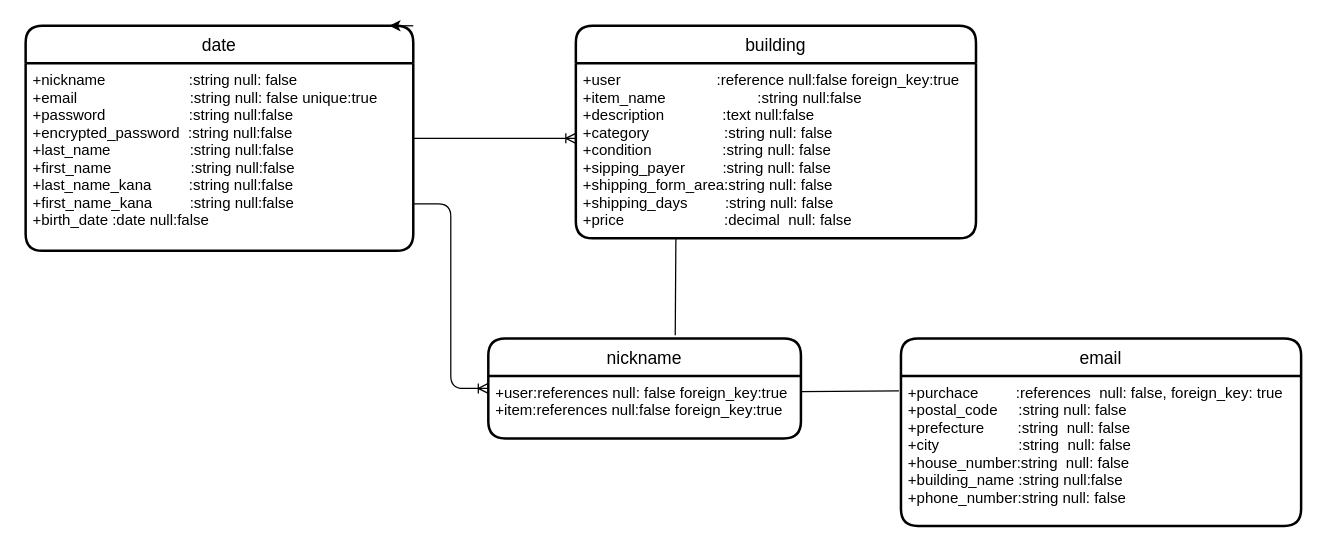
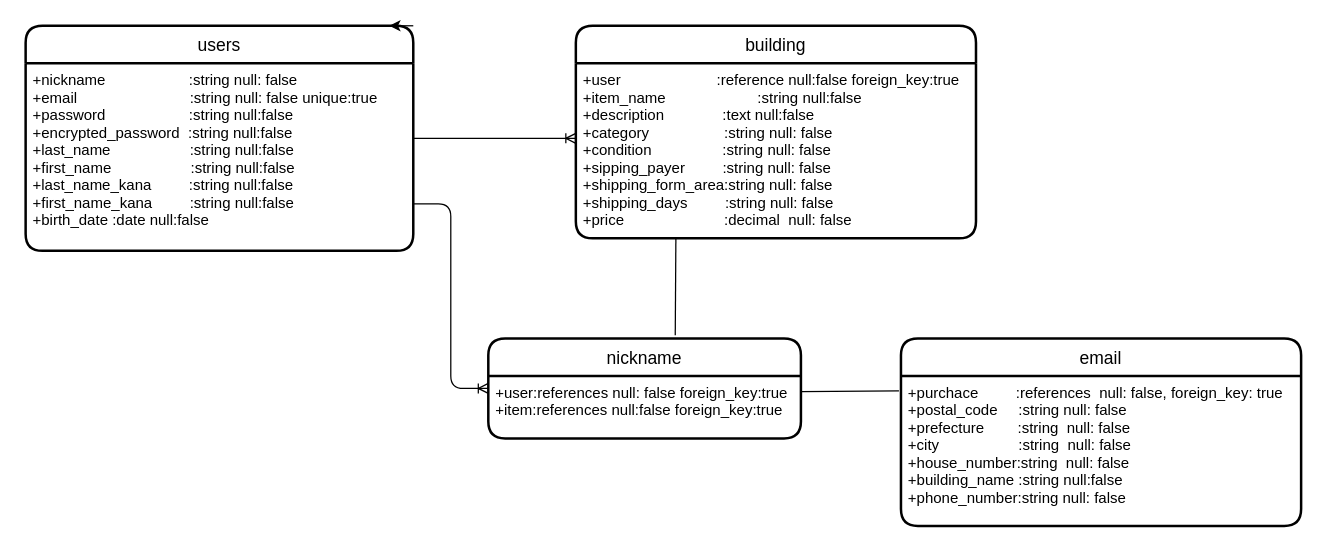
(219, 45) -> (219, 45)
